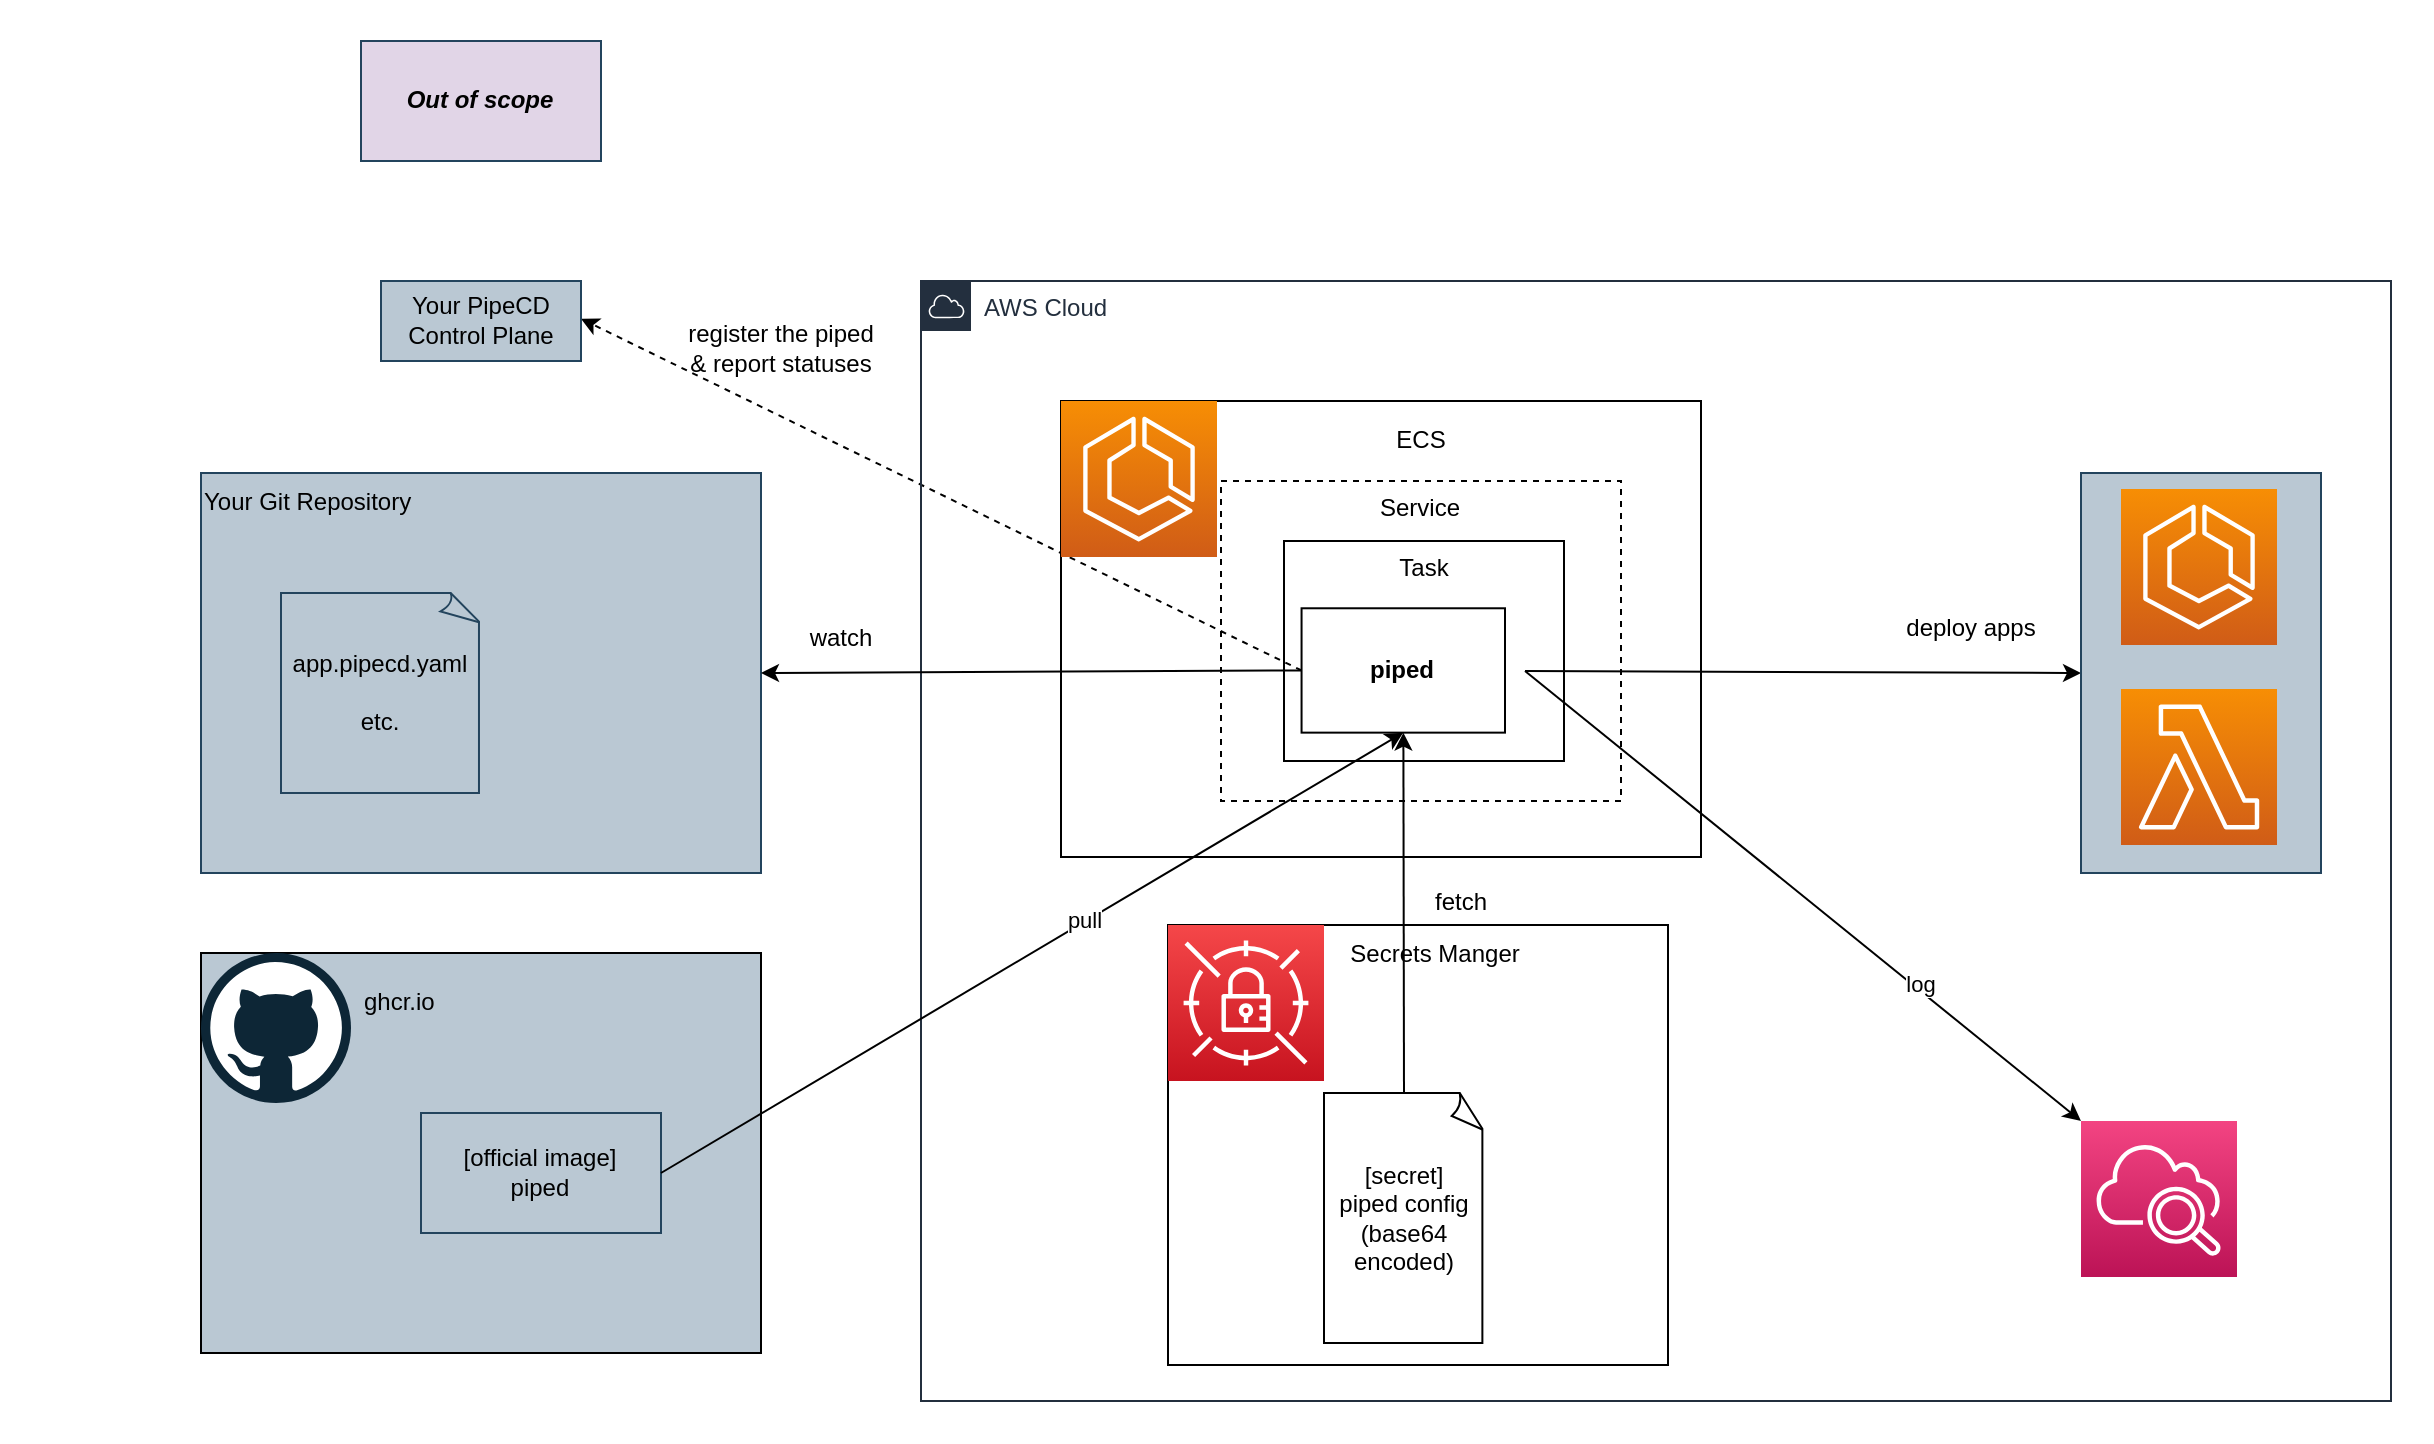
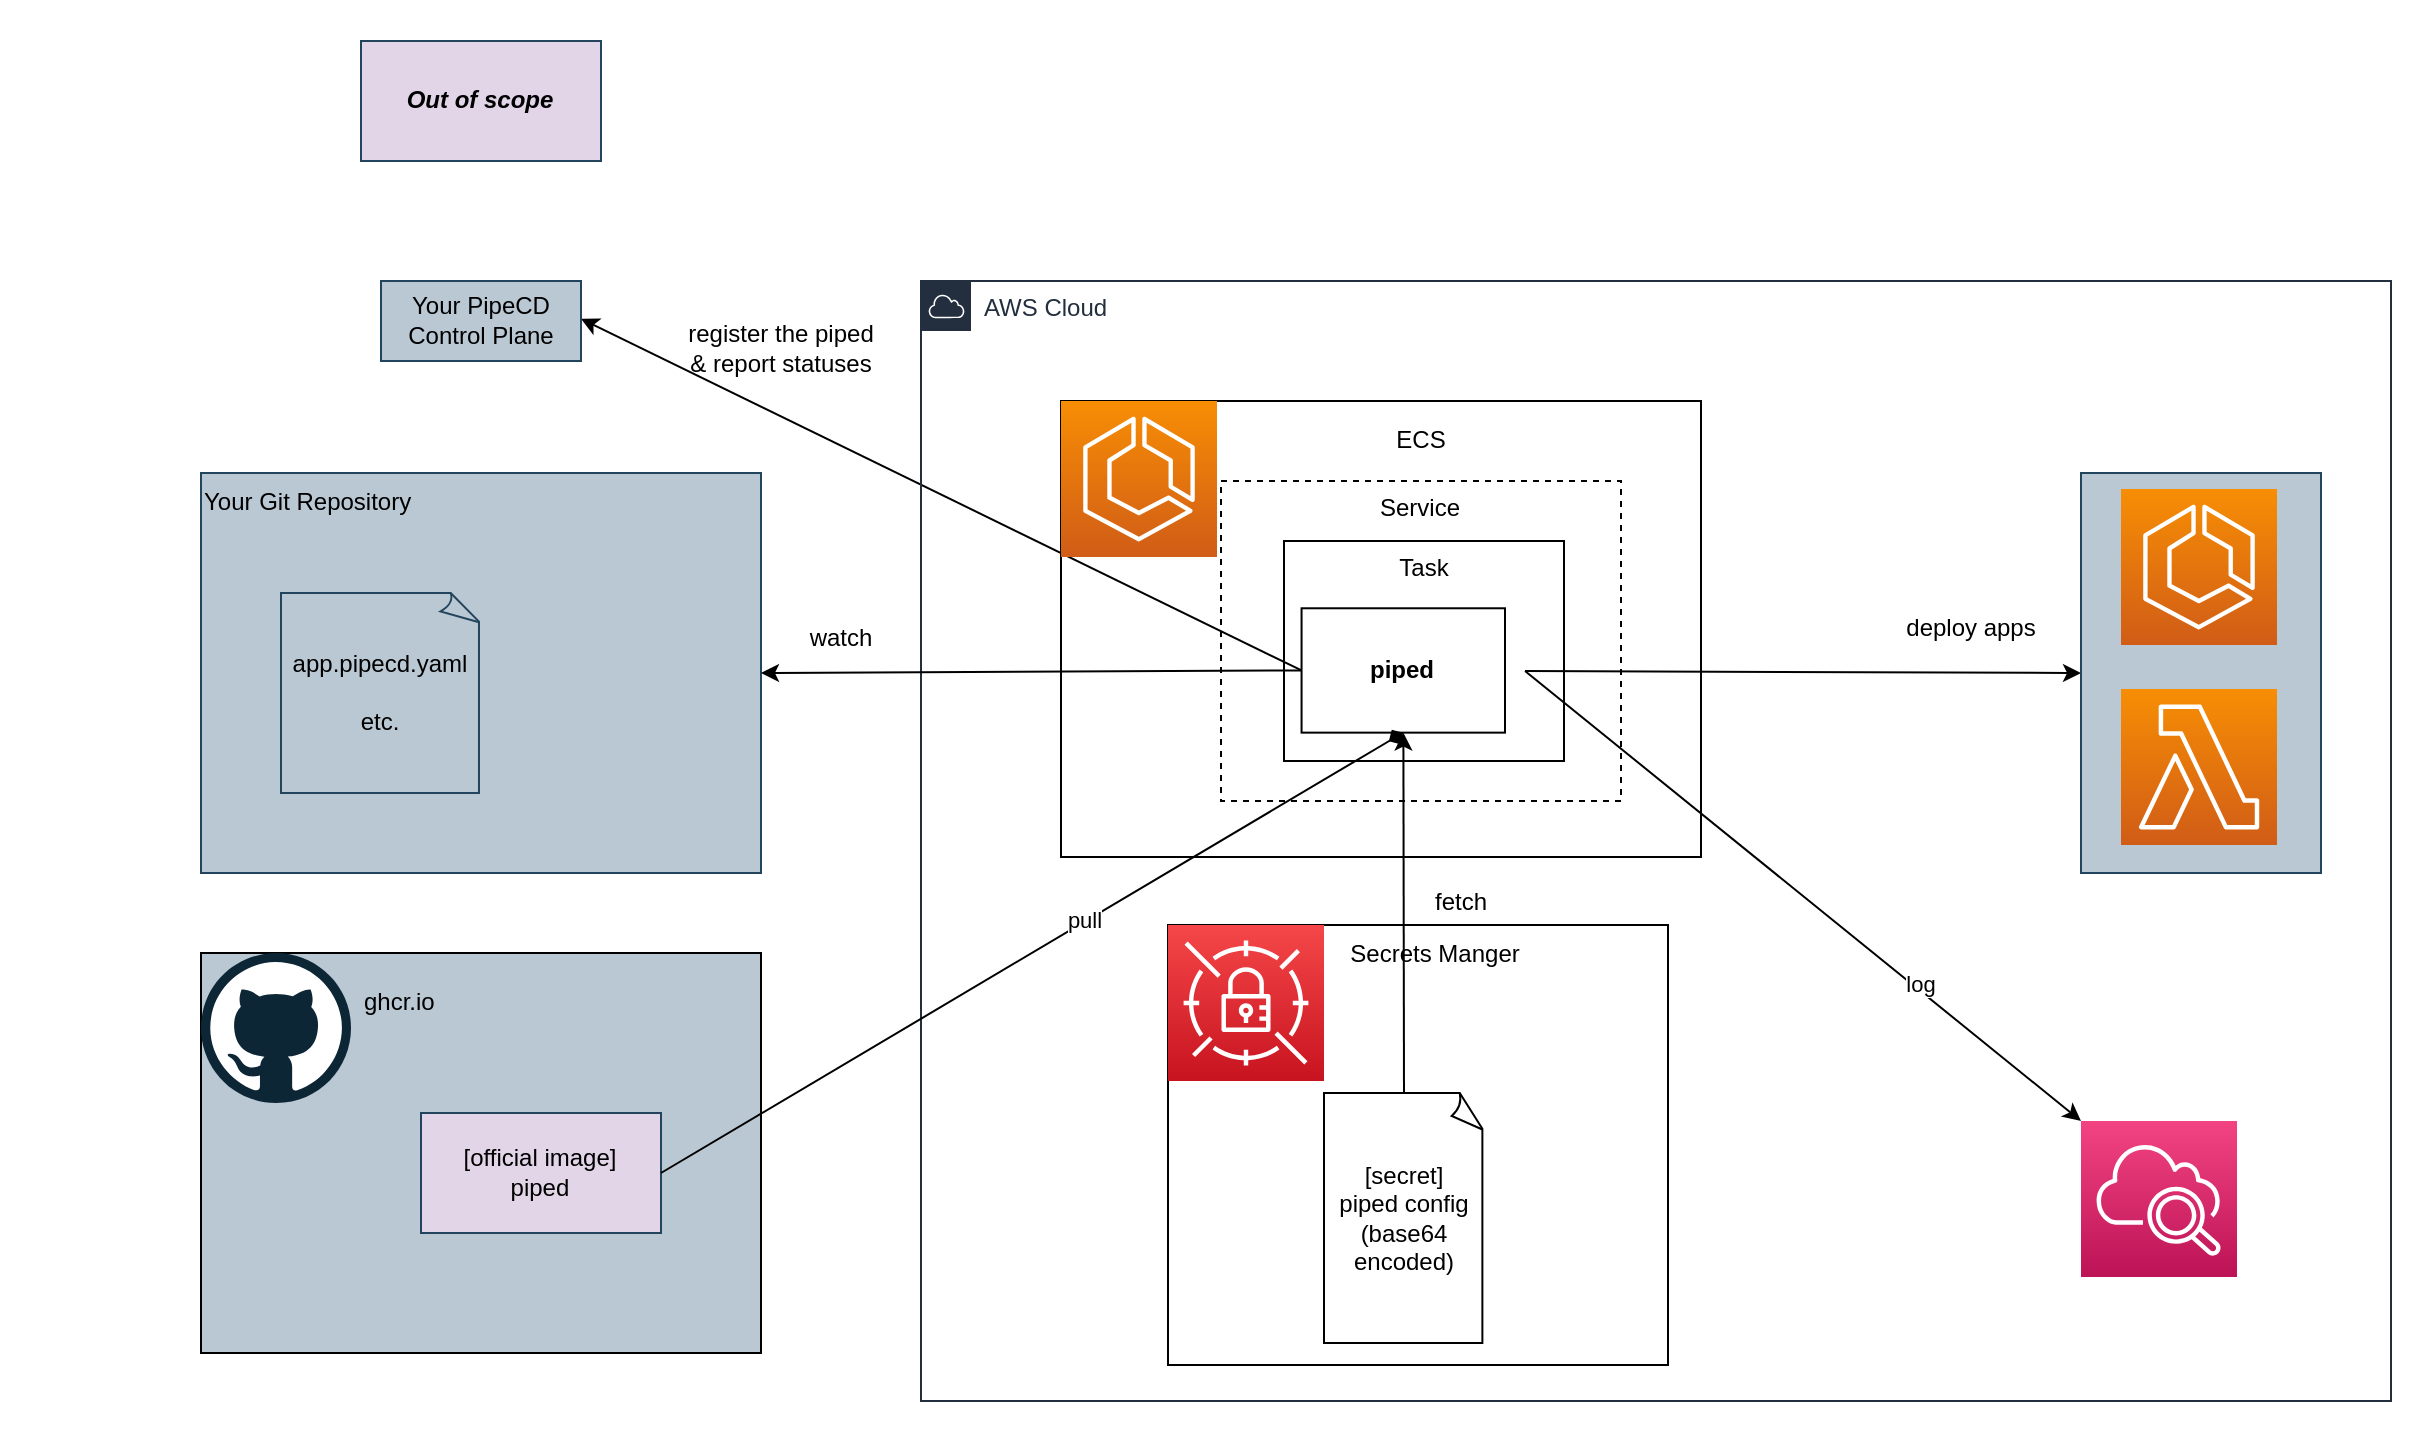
(944, 496) -> (944, 496)
(1391, 740) -> (1389, 741)
(541, 1173) -> (541, 1173)
